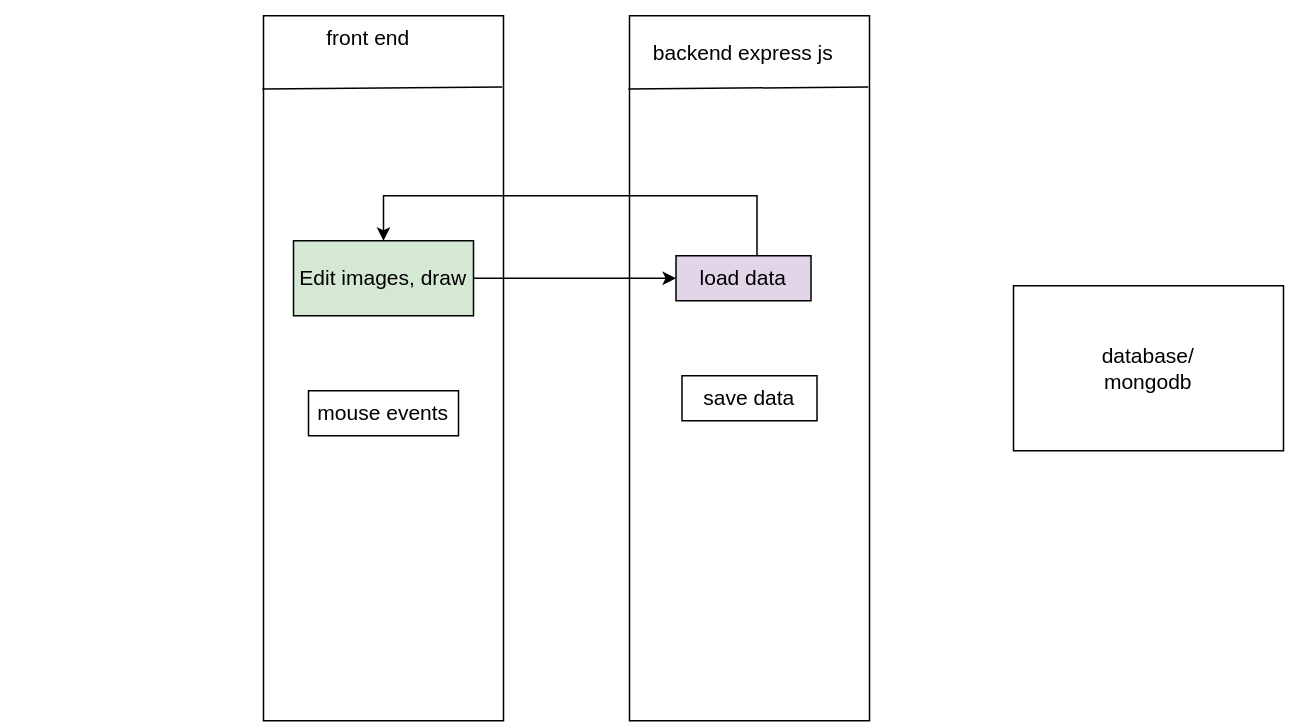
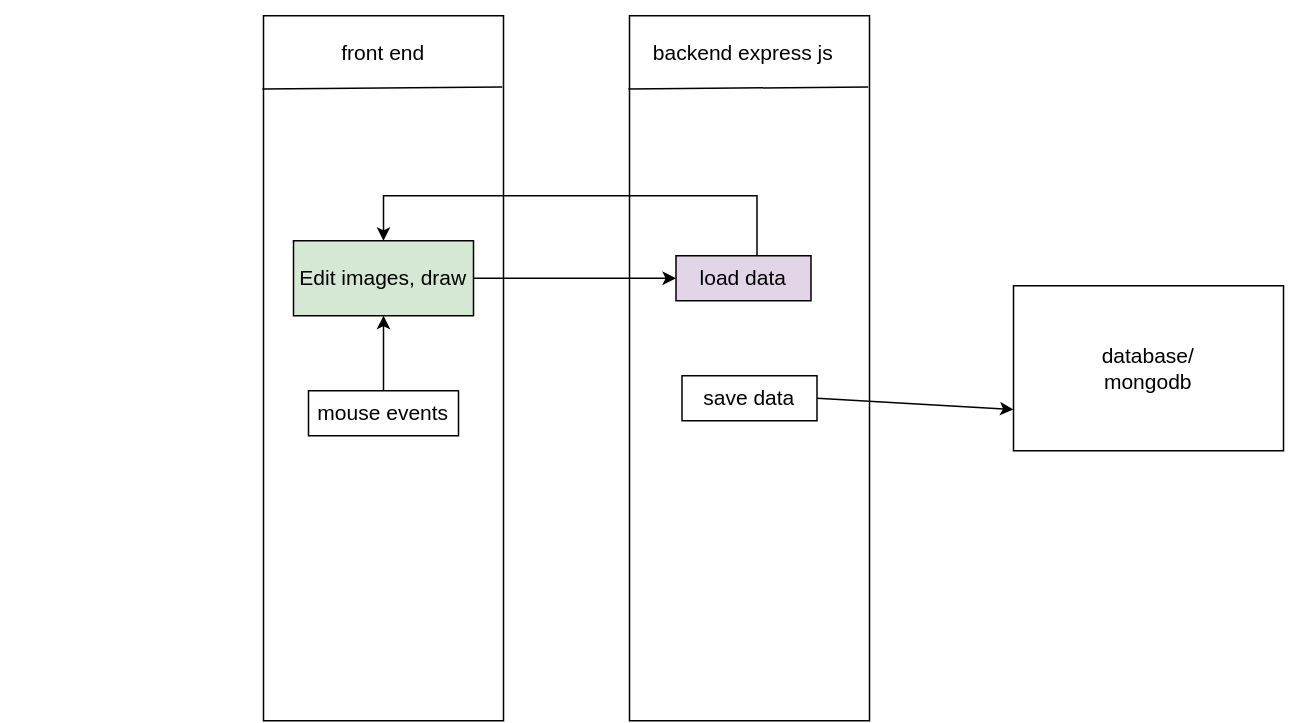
(368, 38) -> (383, 53)
none -> (383, 359)
none -> (910, 404)
